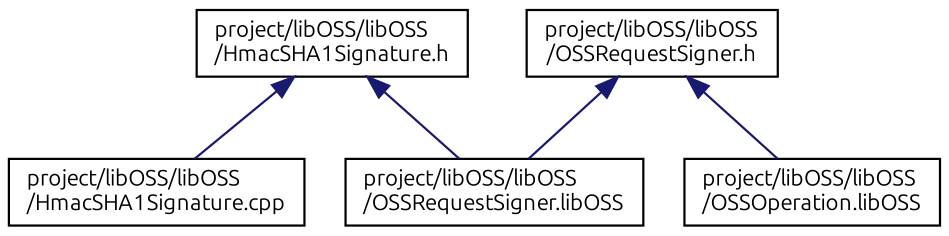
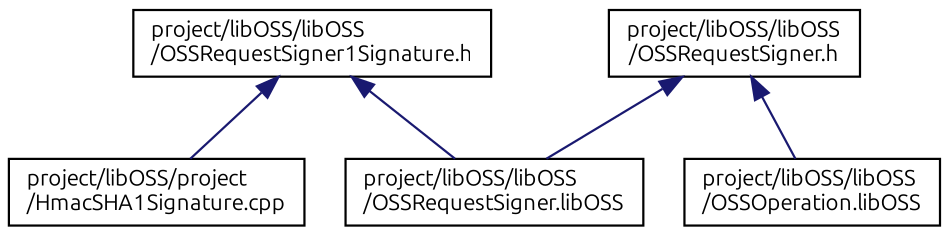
(332, 43) -> (312, 43)
(157, 192) -> (157, 192)
